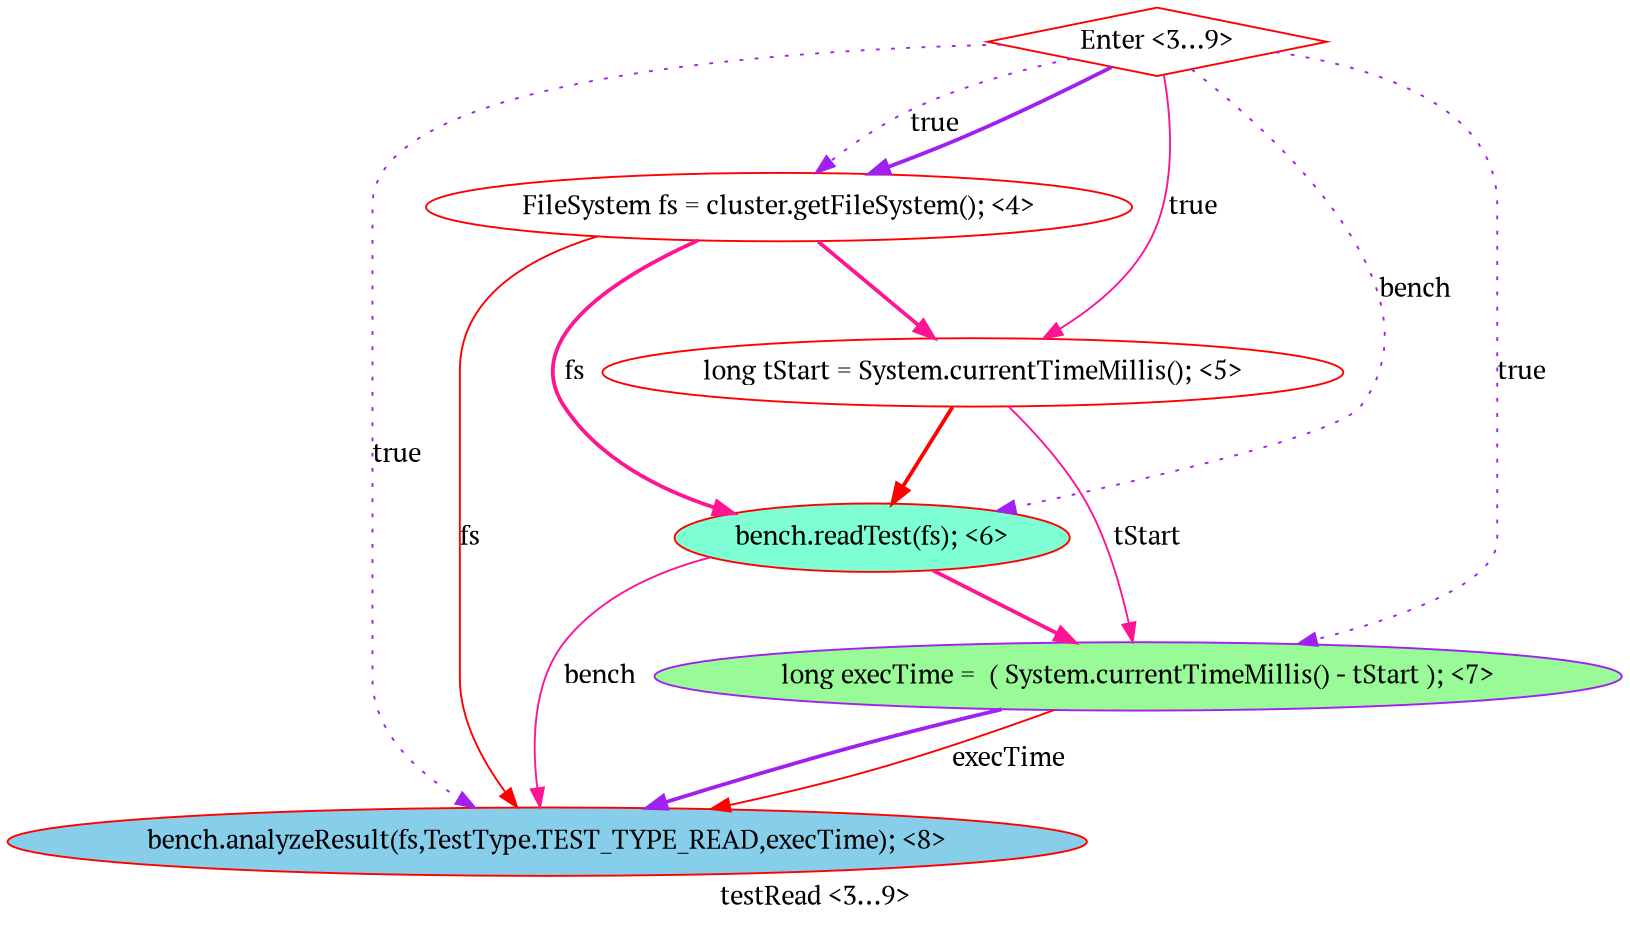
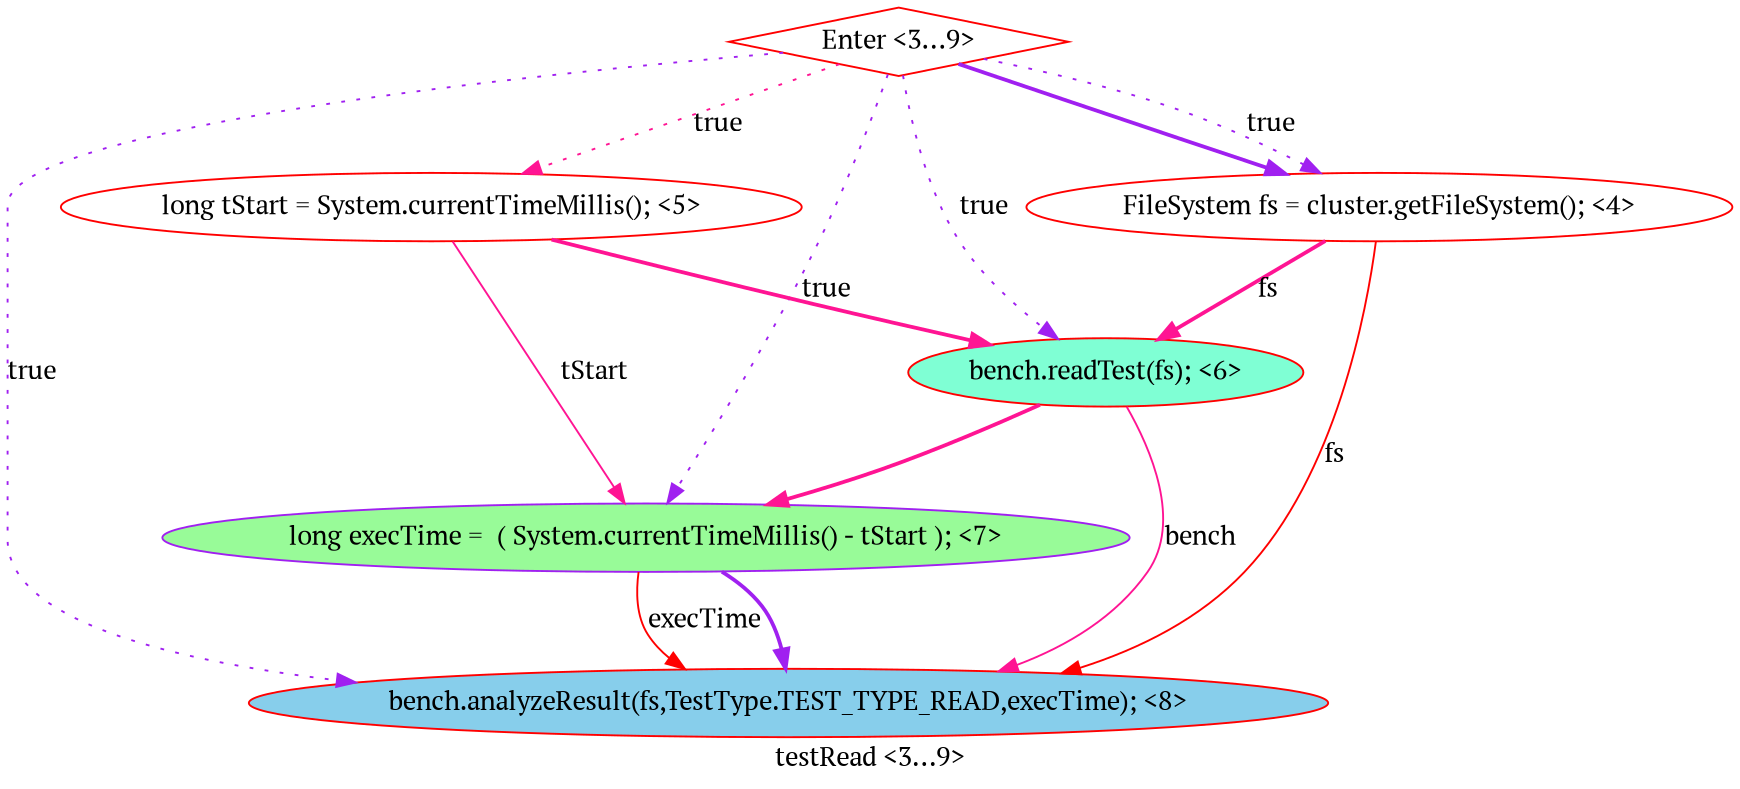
(1158, 222) -> (690, 116)
(868, 284) -> none
(1416, 290) -> (984, 207)
(928, 447) -> (761, 291)
